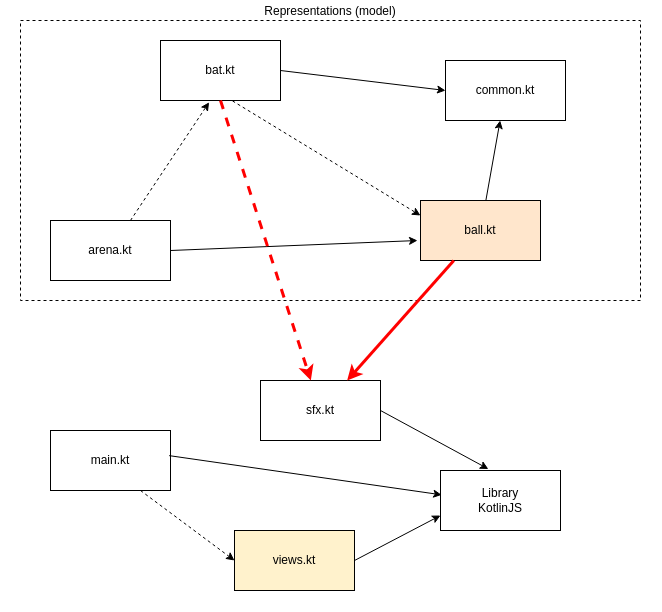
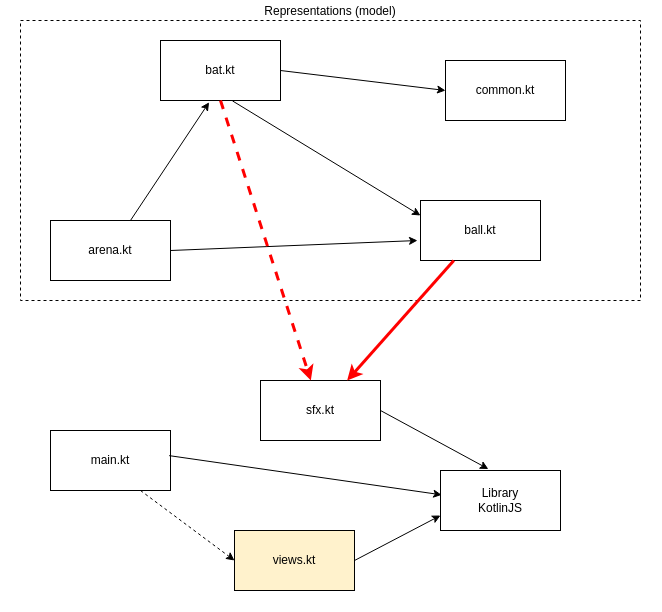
(322, 156) -> (322, 156)
(168, 164) -> (168, 164)
(492, 164) -> none
(481, 231) -> (481, 231)
